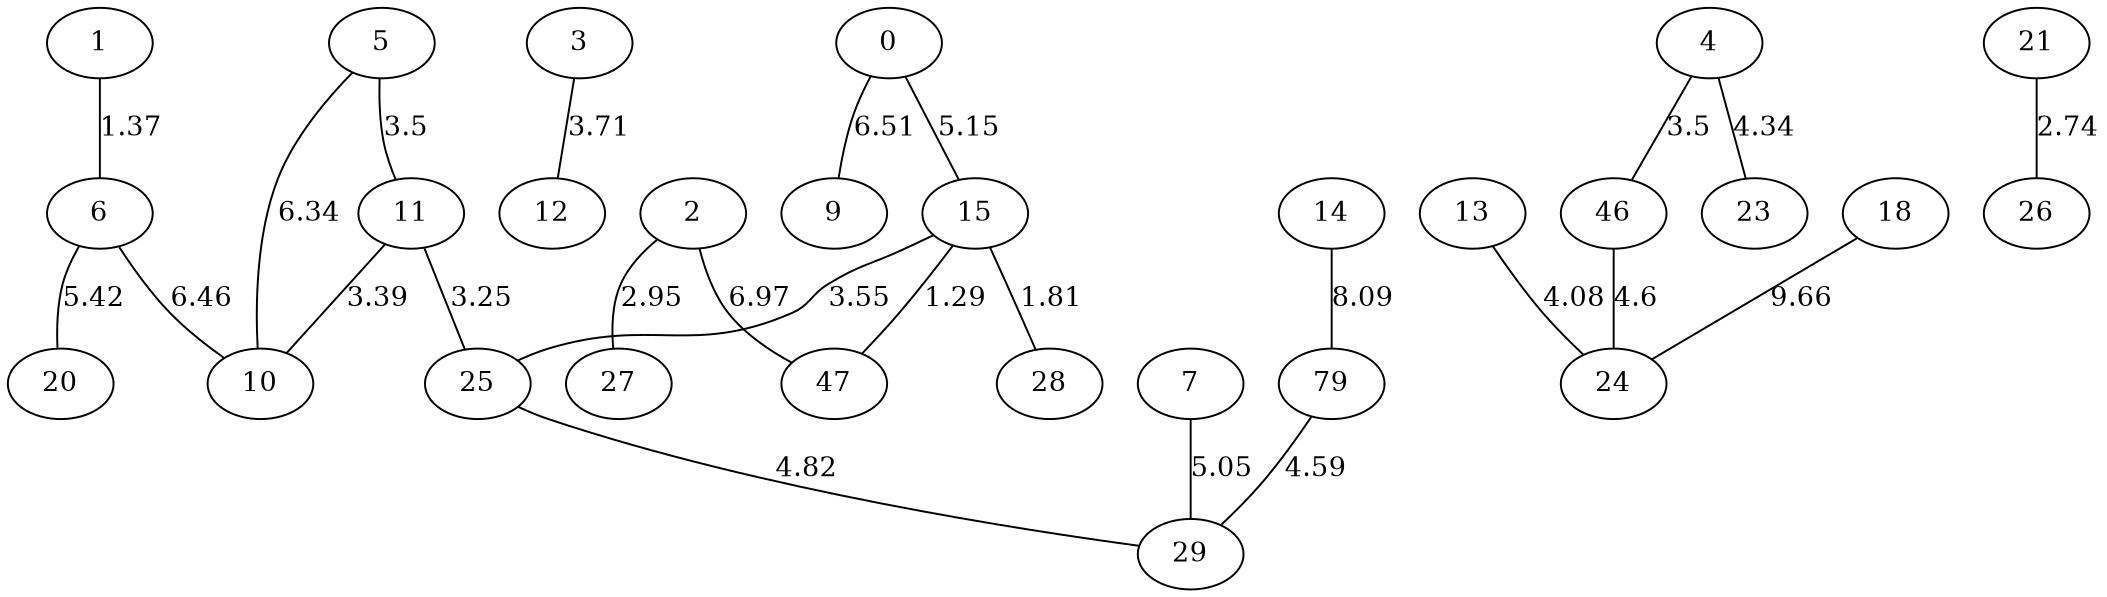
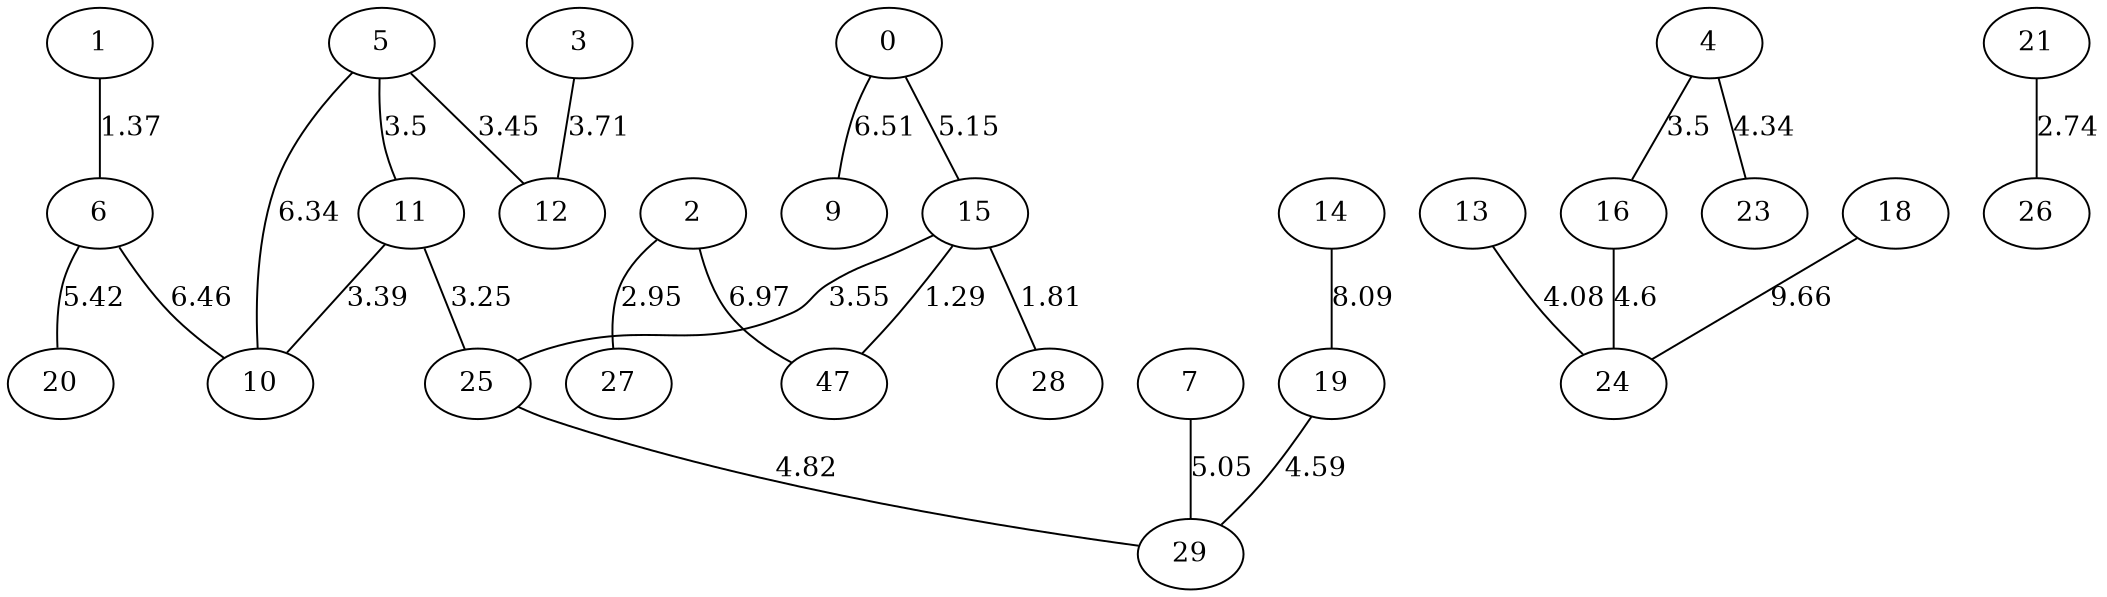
none -> (467, 128)
(1614, 213) -> (1614, 213)
(1332, 384) -> (1332, 384)
